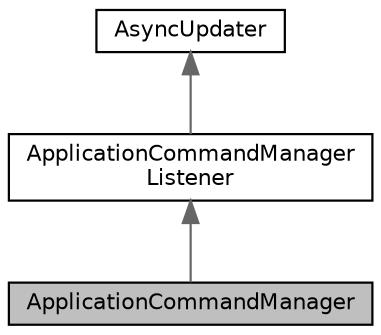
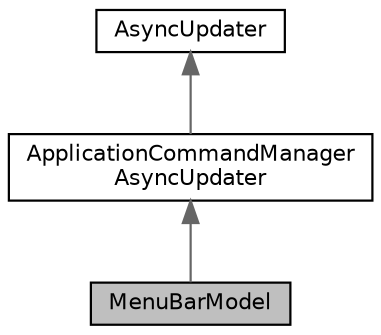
(191, 167) -> (191, 167)
(191, 304) -> (191, 304)
